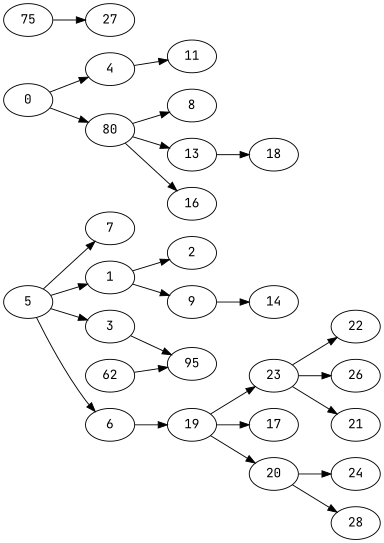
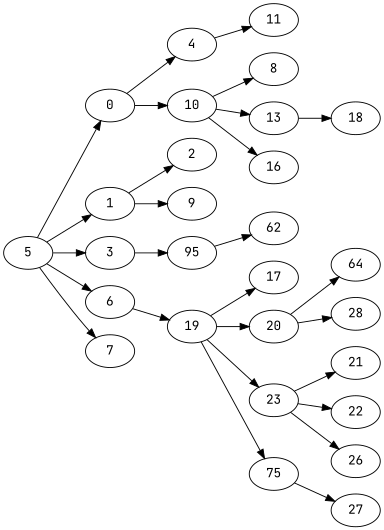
(110, 130) -> (192, 106)
none -> (67, 183)
(274, 302) -> none
(146, 370) -> (229, 242)
none -> (231, 396)
(356, 474) -> (356, 265)
